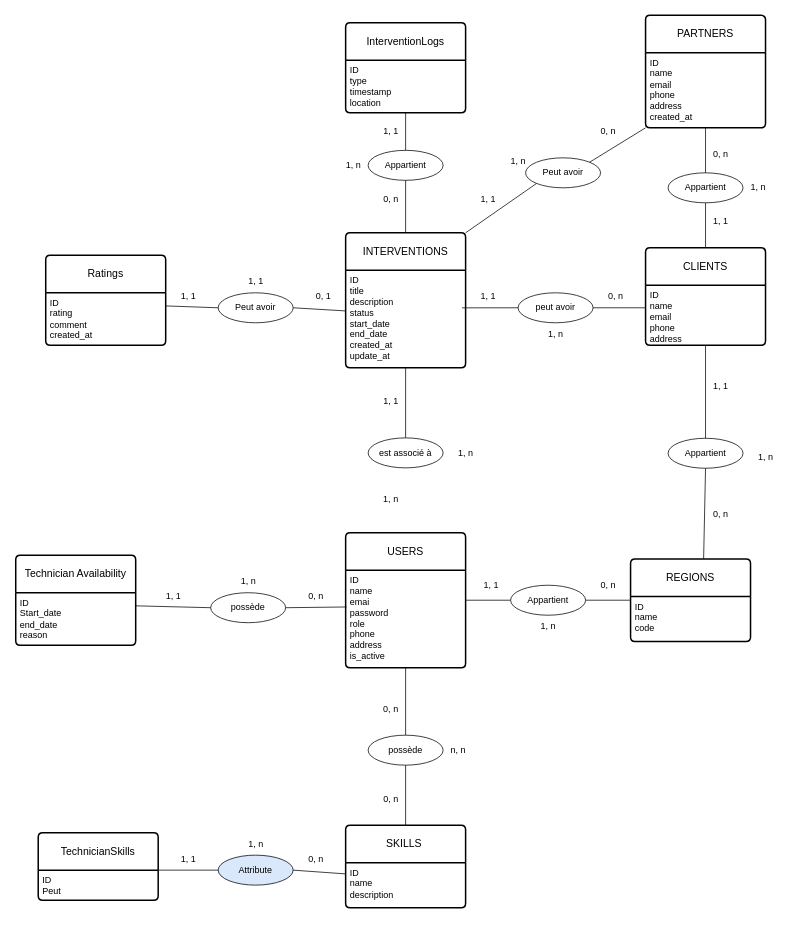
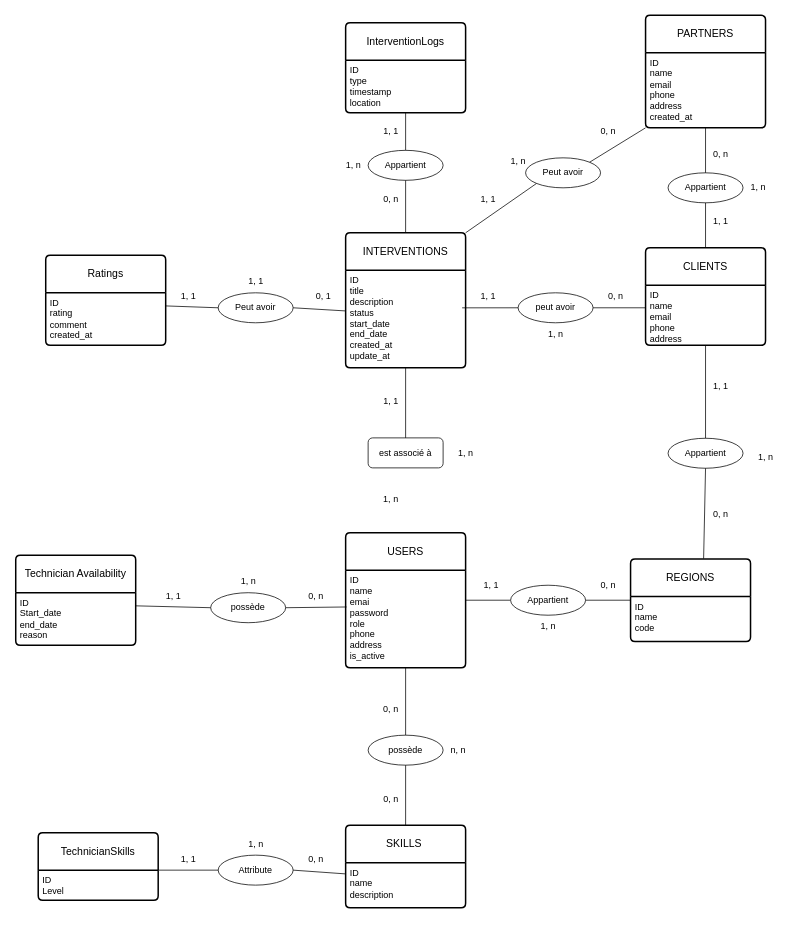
(405, 453) -> (405, 453)
(255, 870) -> (255, 870)
(52, 886) -> (54, 886)
